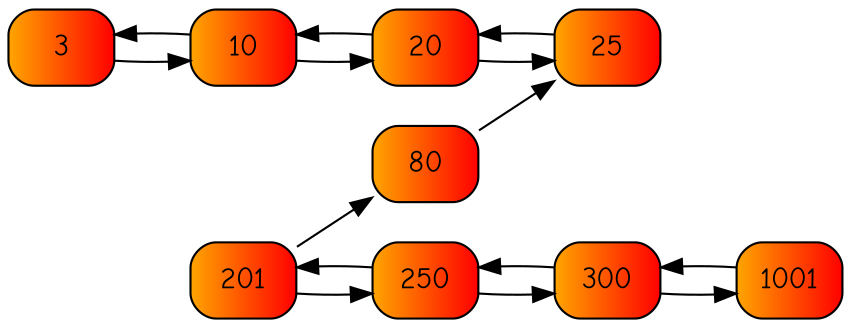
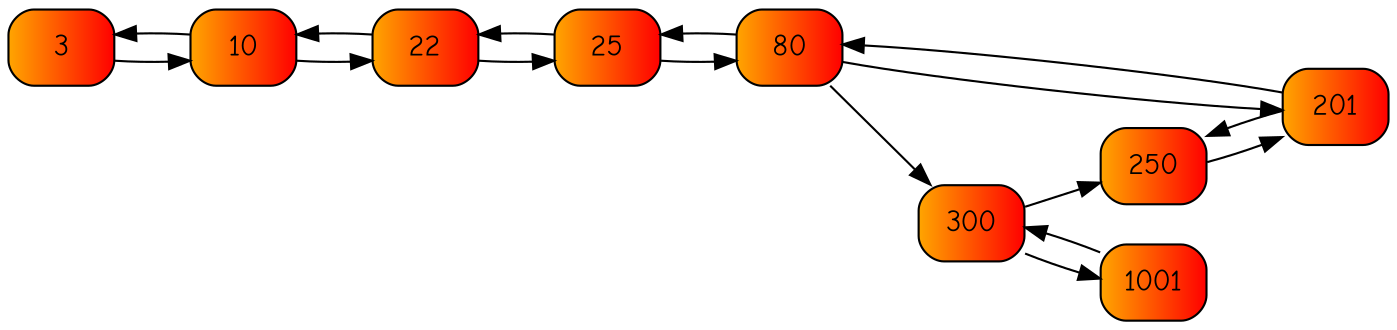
(425, 48) -> (425, 48)
none -> (688, 62)
none -> (1051, 90)
(506, 295) -> (873, 128)
